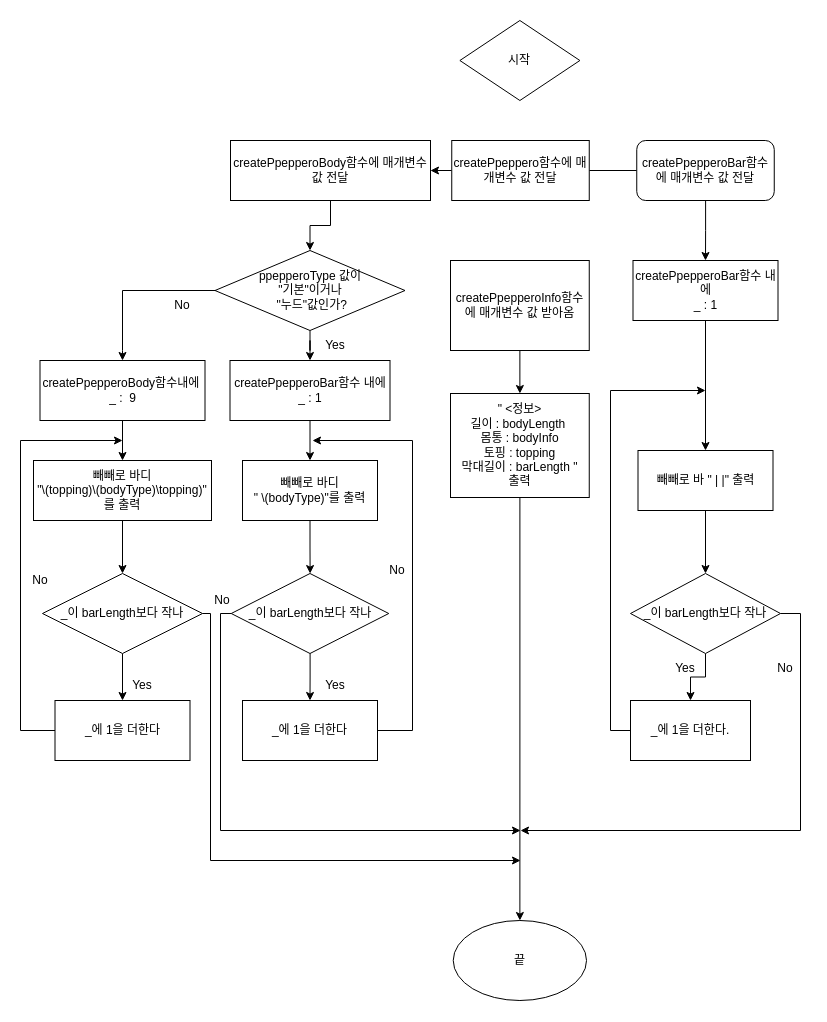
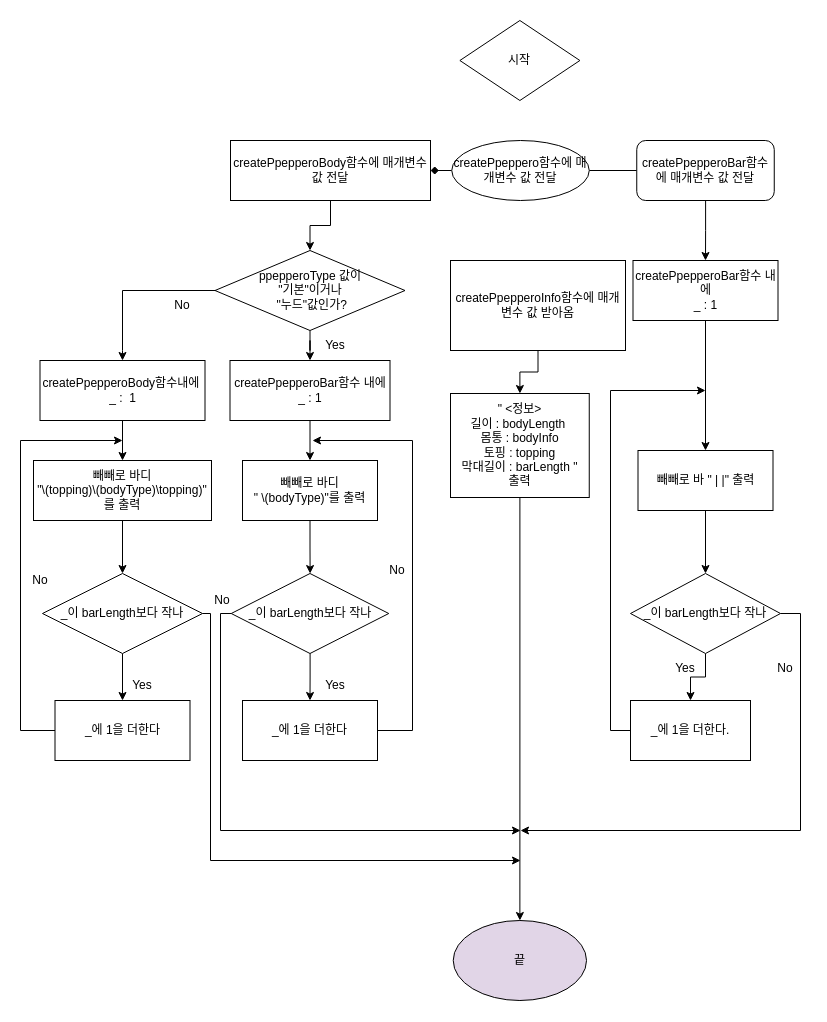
(438, 171) -> (439, 171)
(521, 171) -> (521, 171)
(520, 306) -> (538, 306)
(123, 391) -> (123, 391)
(520, 961) -> (520, 961)
